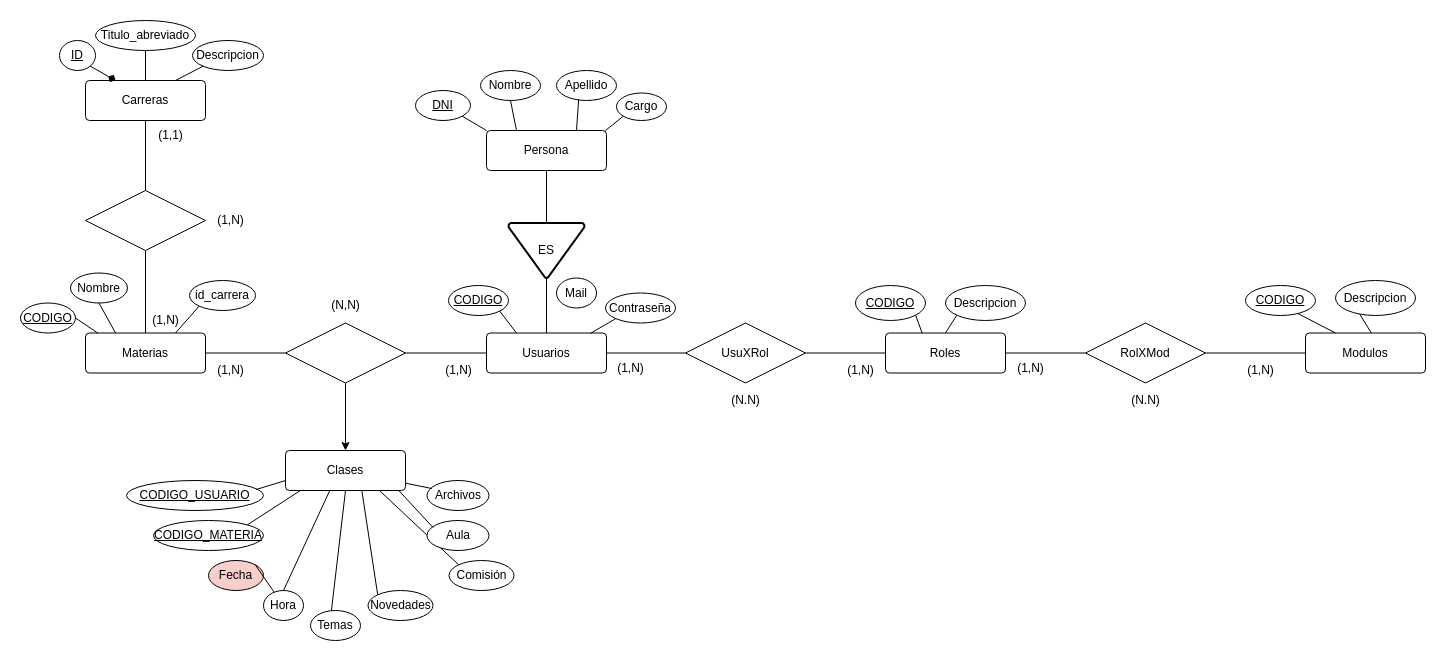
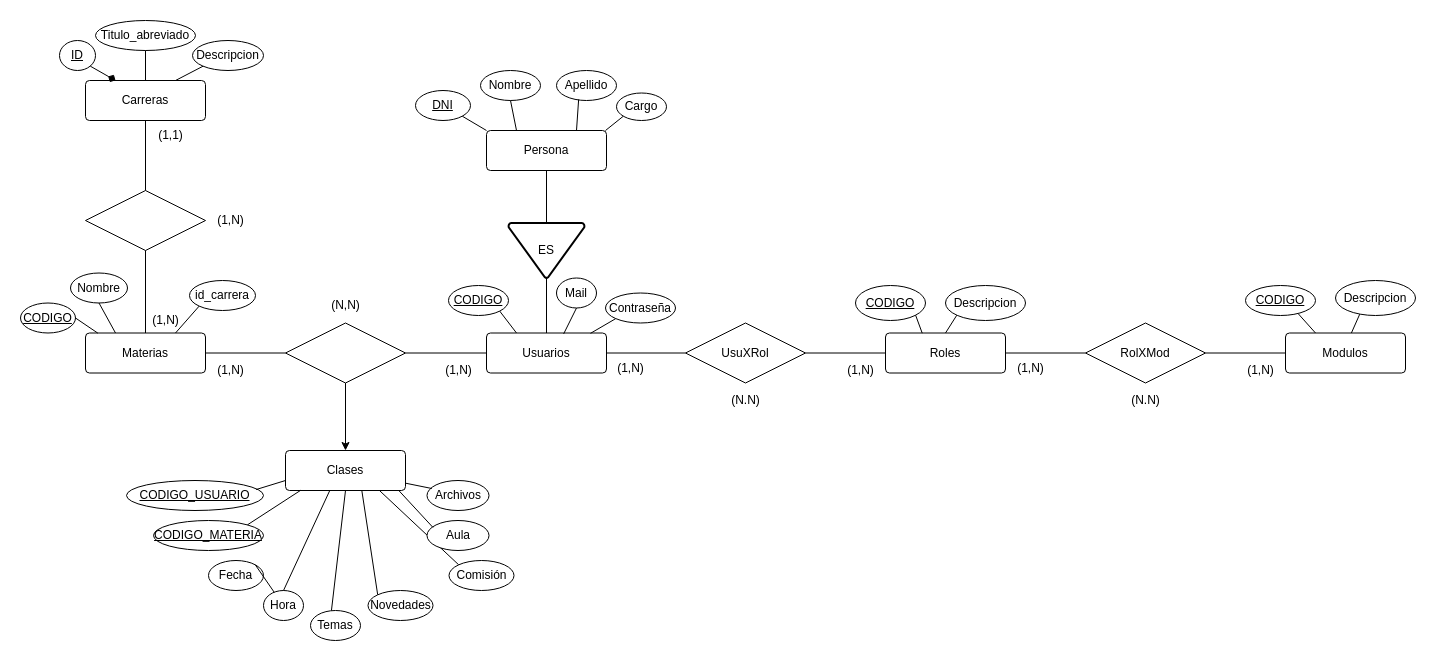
none -> (570, 321)
(1366, 353) -> (1346, 353)
(236, 576) -> (236, 576)
